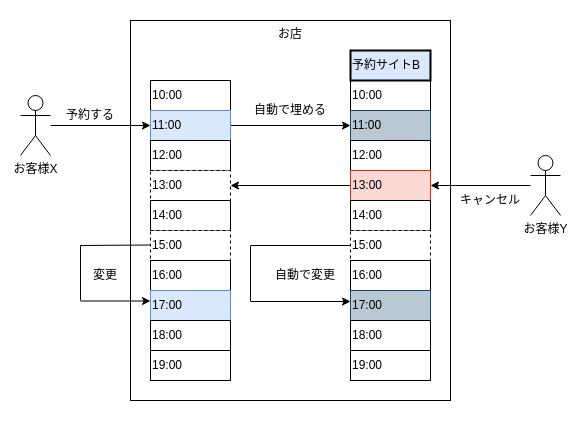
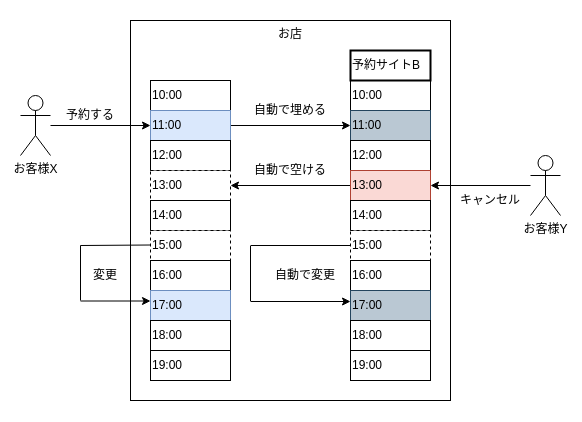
(391, 66) -> (391, 66)
none -> (291, 171)
